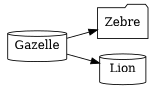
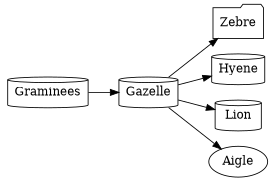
none -> (238, 69)
none -> (48, 92)
none -> (238, 162)
